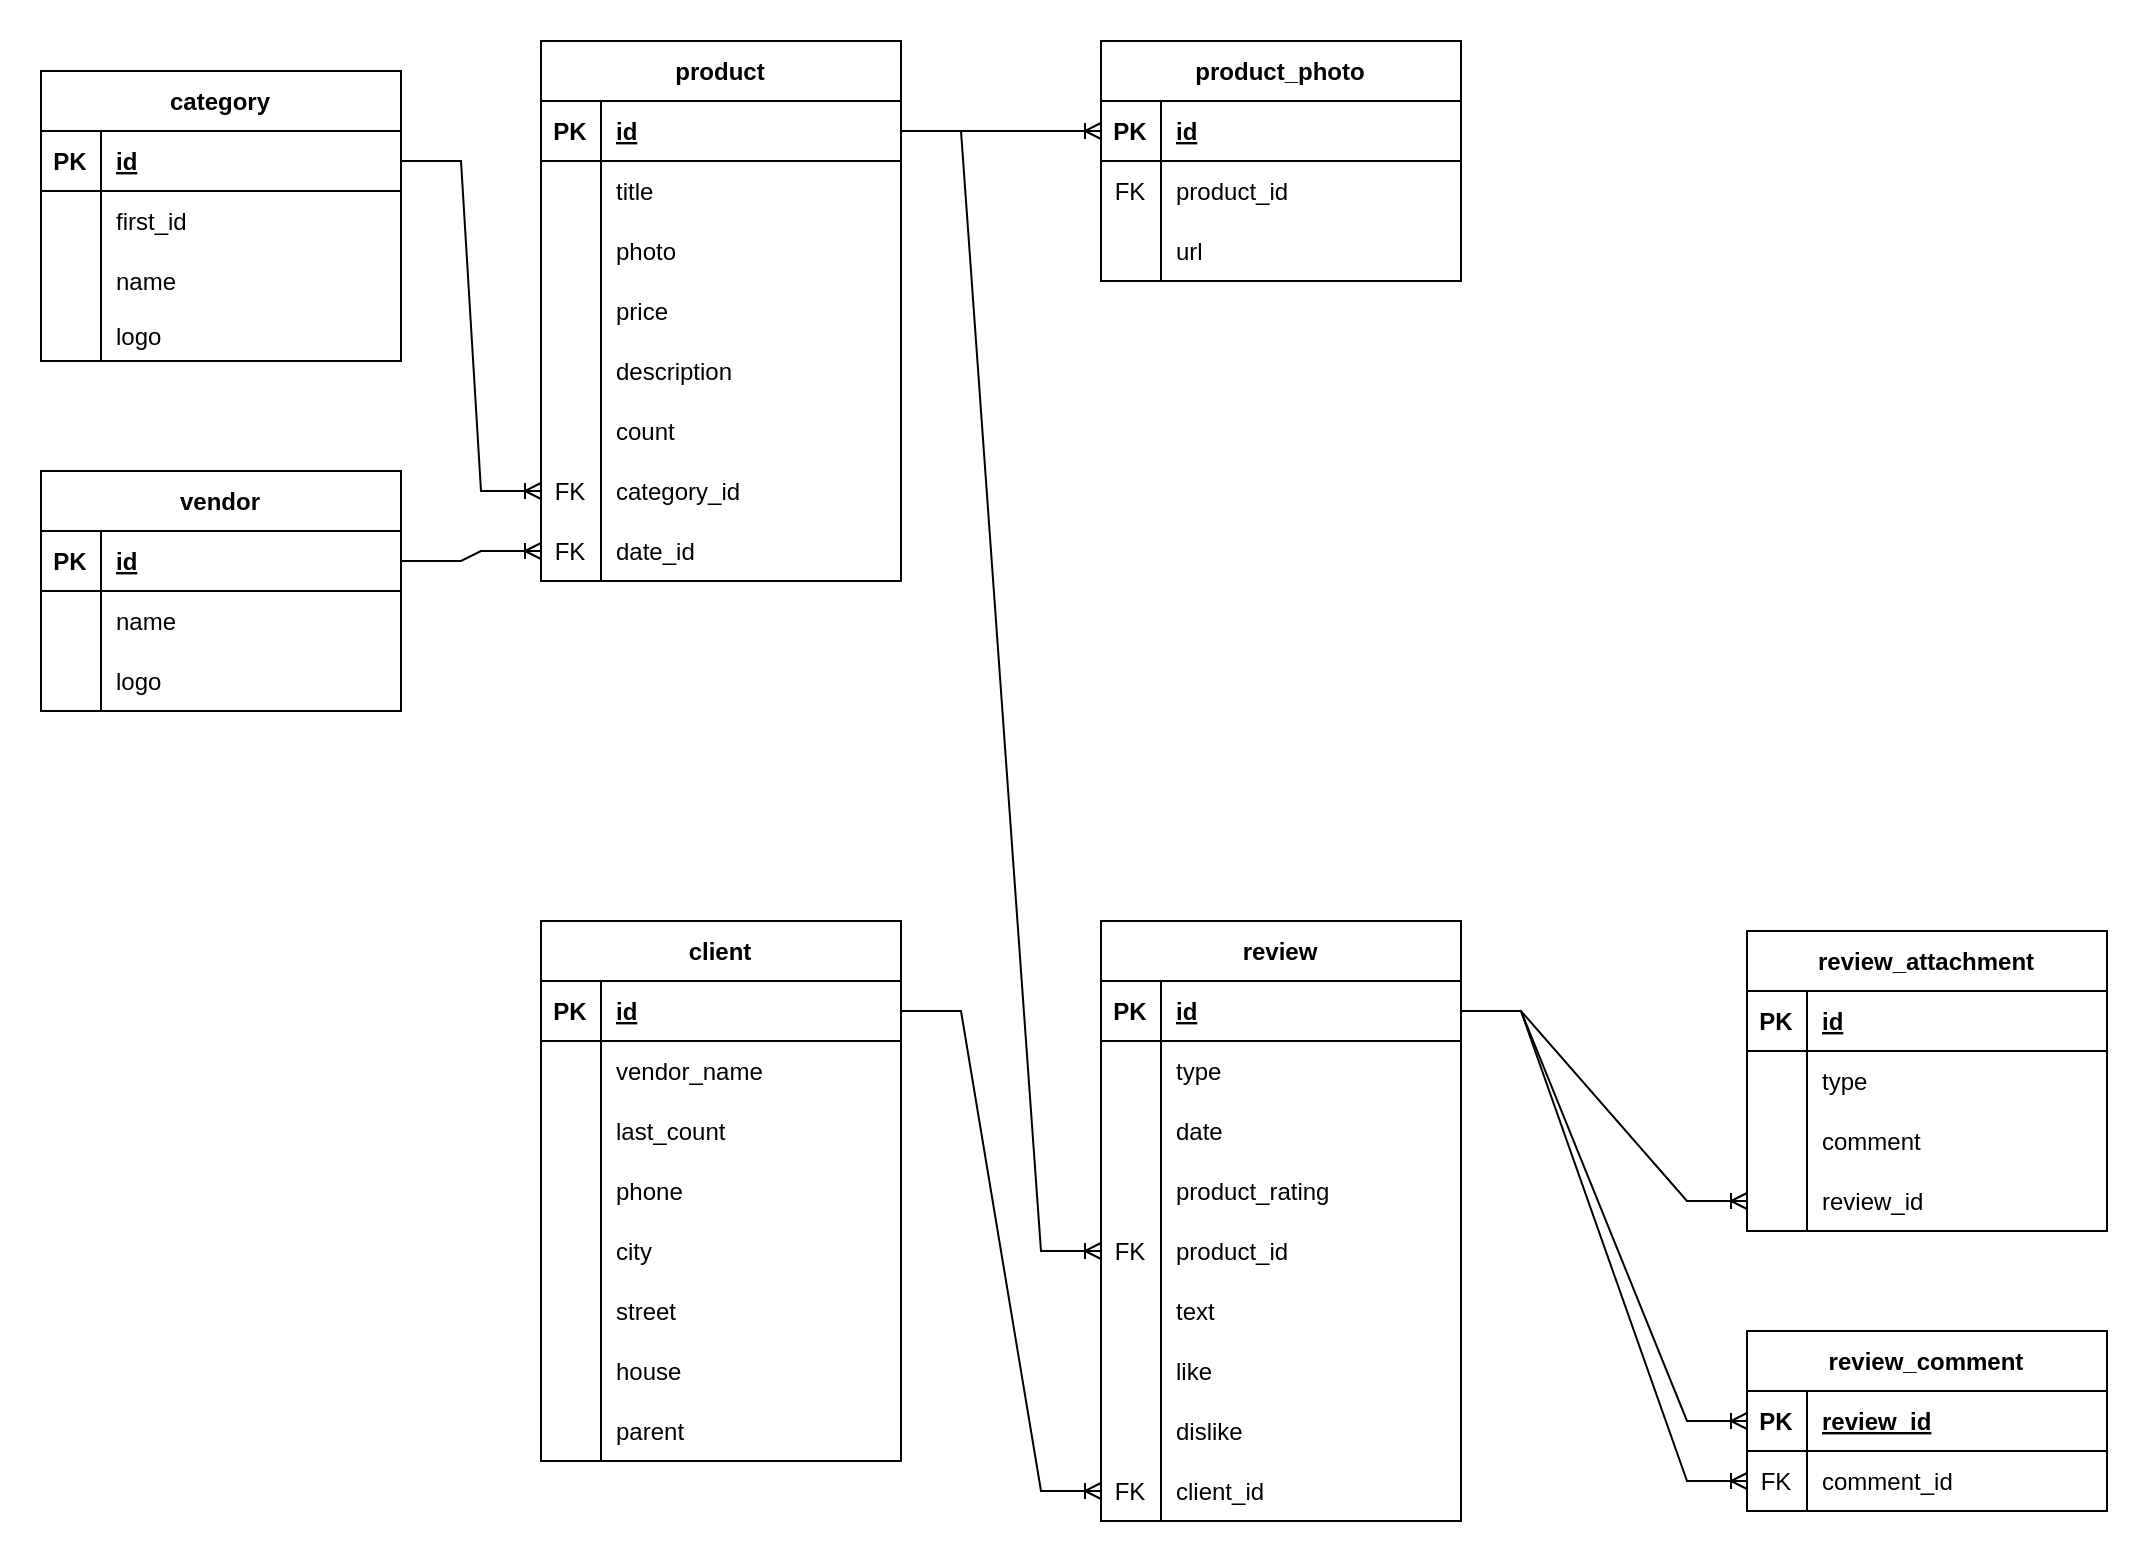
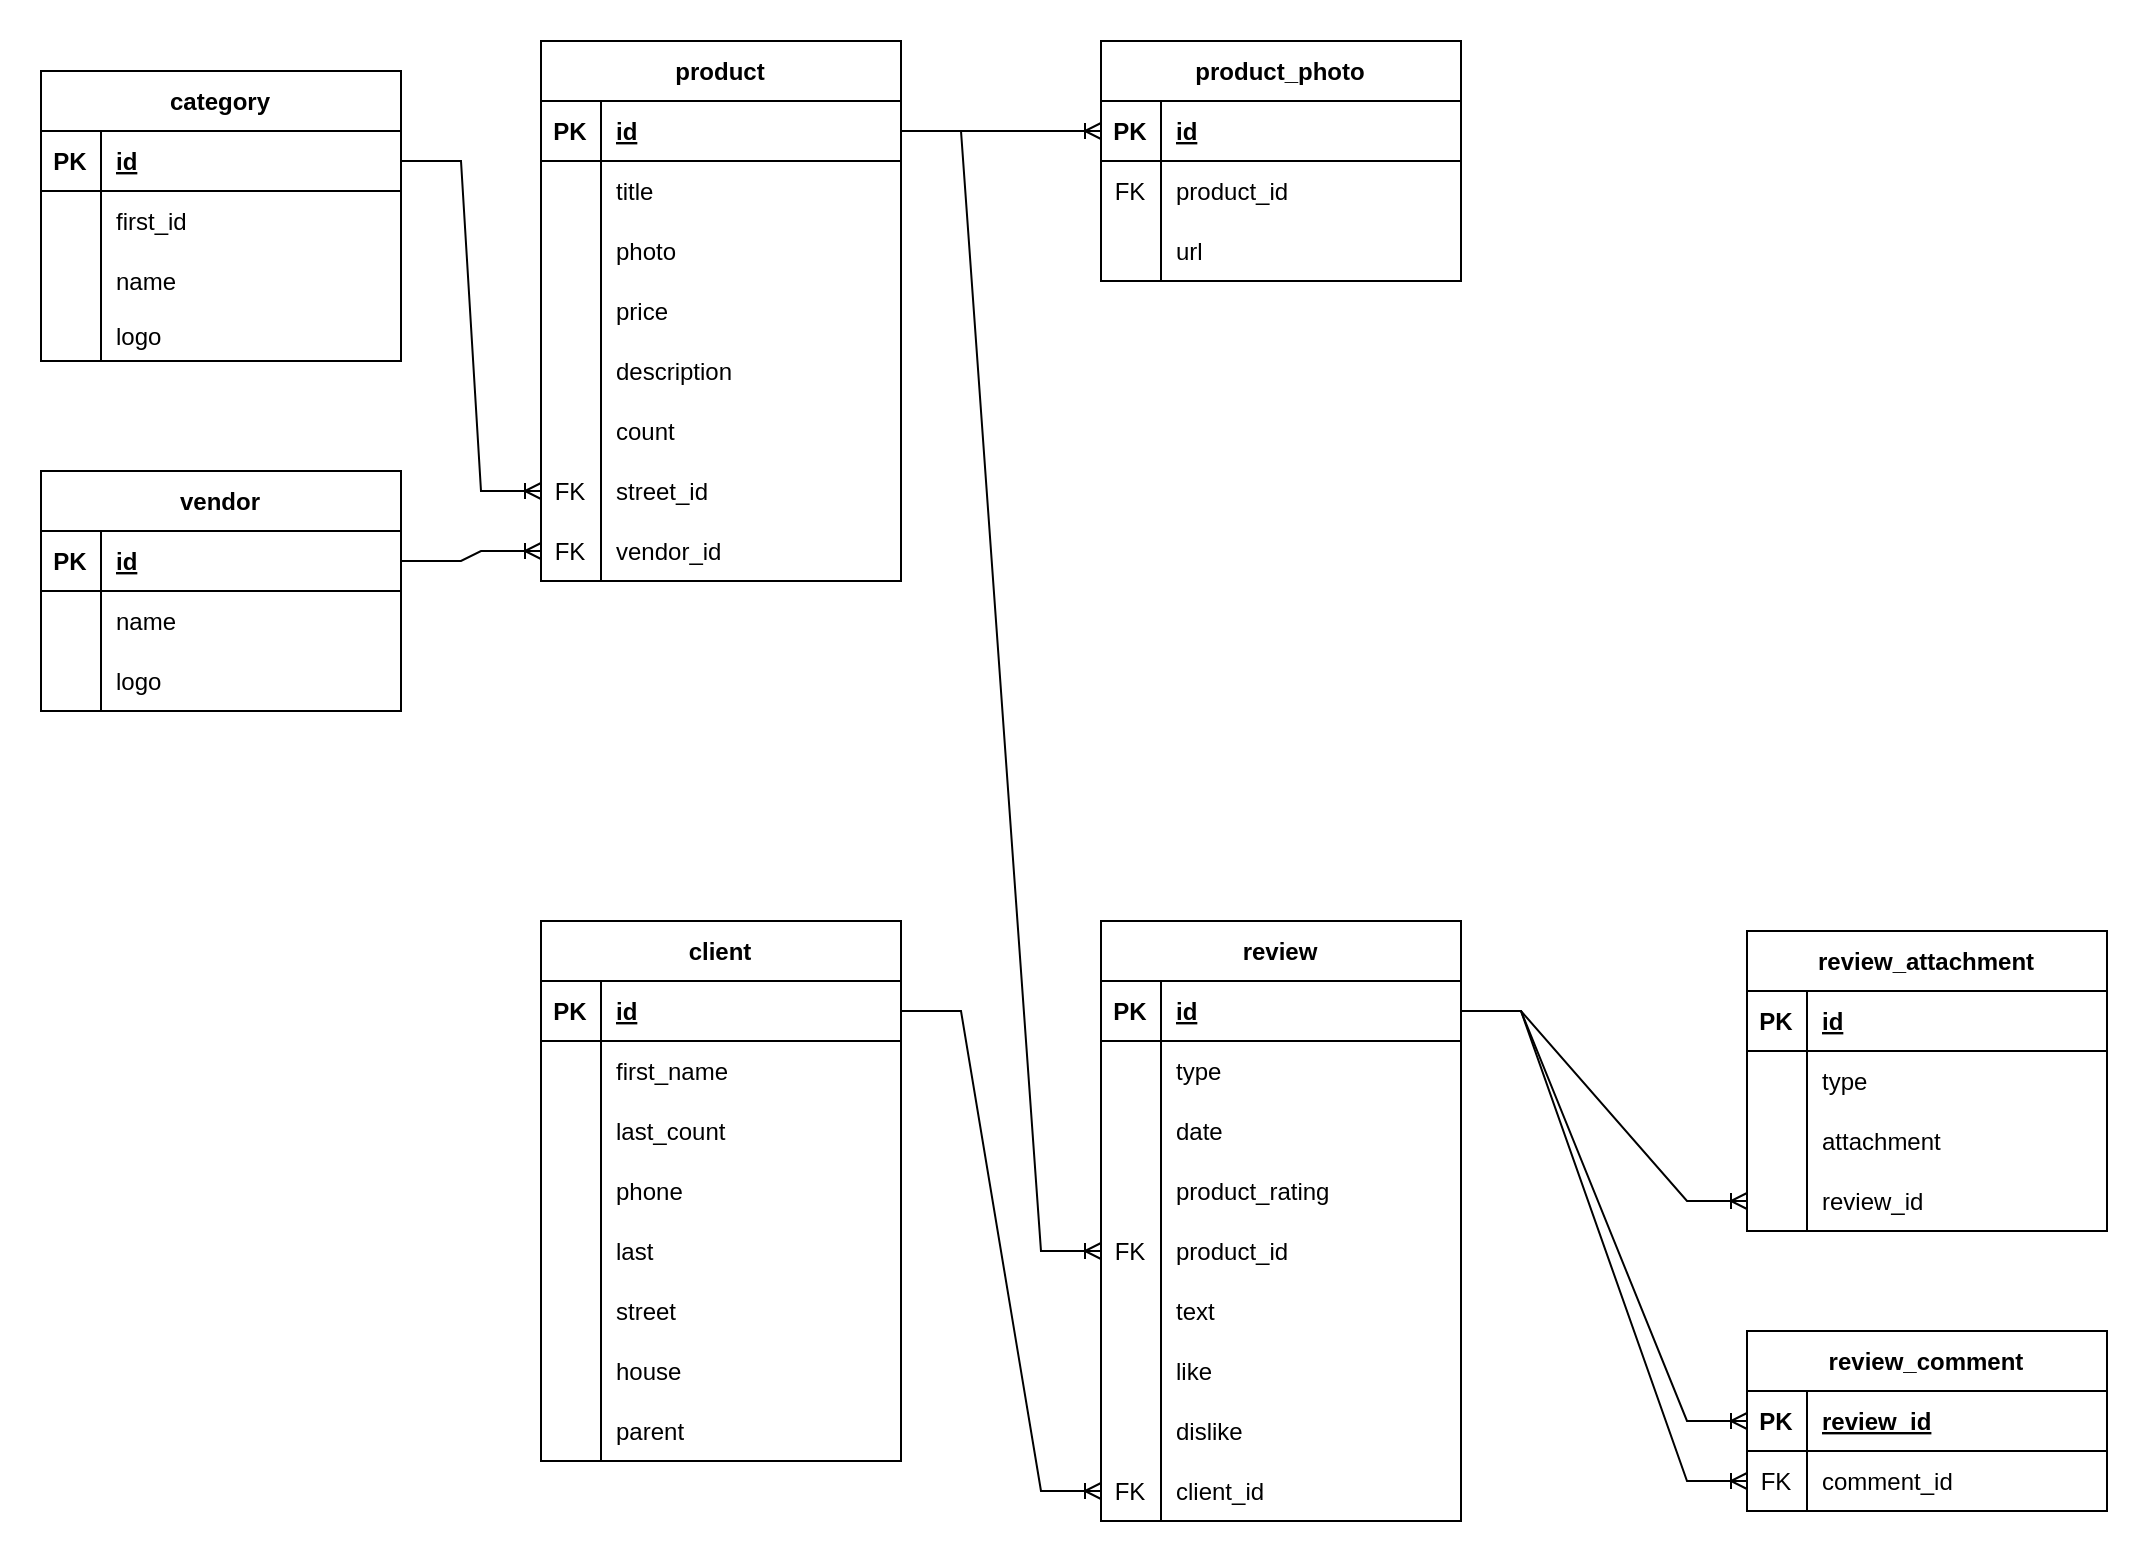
(687, 492) -> (673, 492)
(660, 552) -> (673, 552)
(690, 1072) -> (680, 1072)
(1869, 1142) -> (1889, 1142)
(640, 1252) -> (640, 1252)
